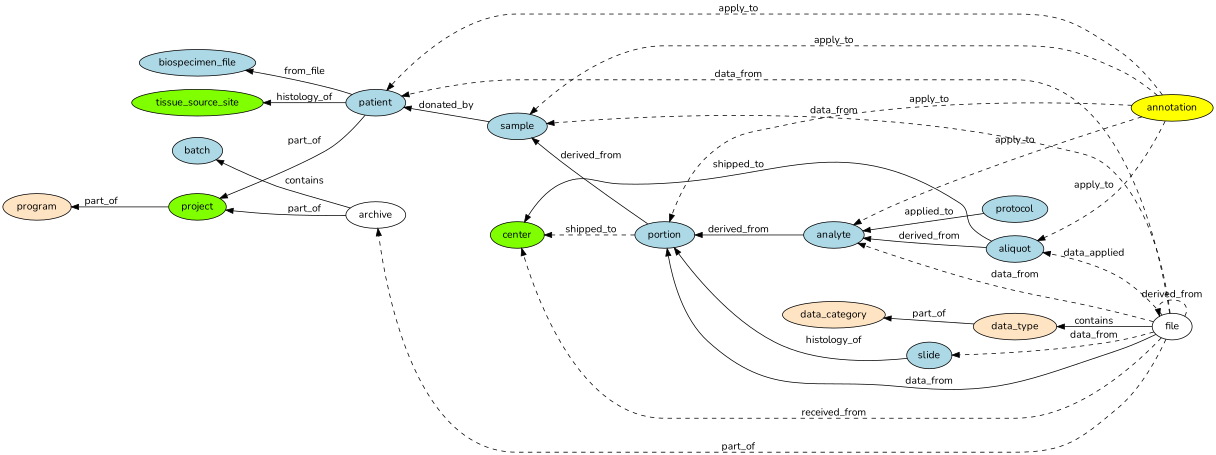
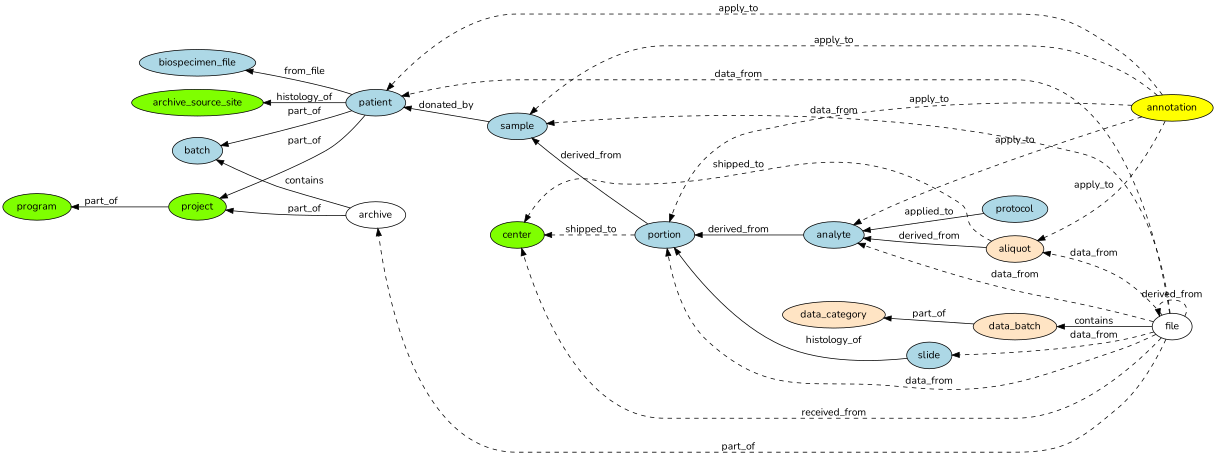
(197, 103) -> (197, 103)
none -> (290, 128)
(767, 170) -> (767, 170)
(37, 207) -> (37, 207)
(1015, 249) -> (1015, 249)
(1094, 253) -> (1094, 253)
(1015, 327) -> (1015, 327)
(883, 385) -> (883, 385)
